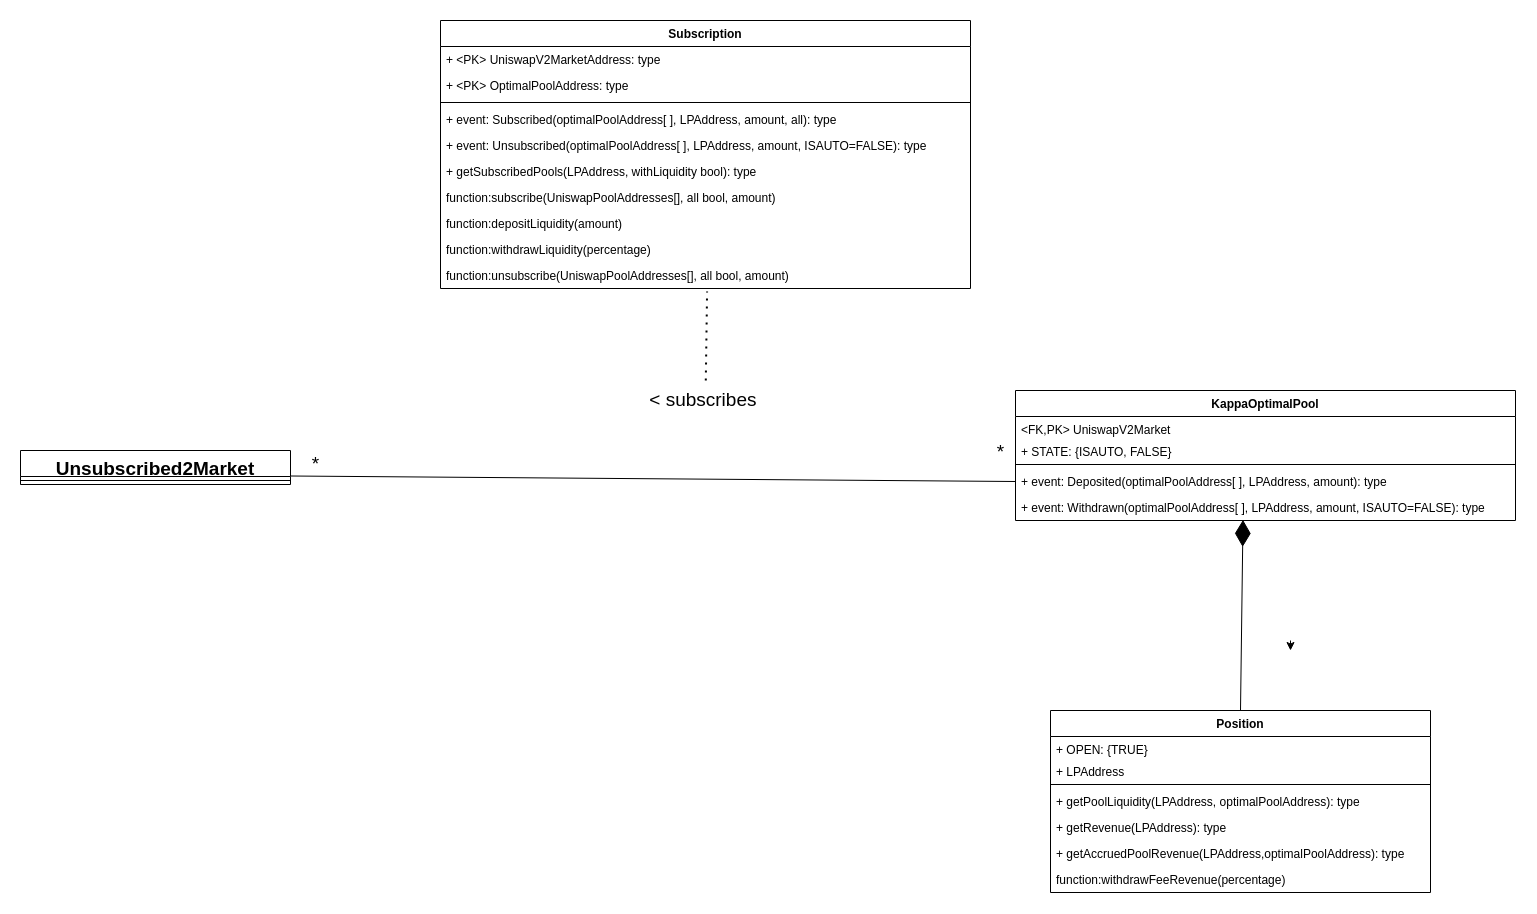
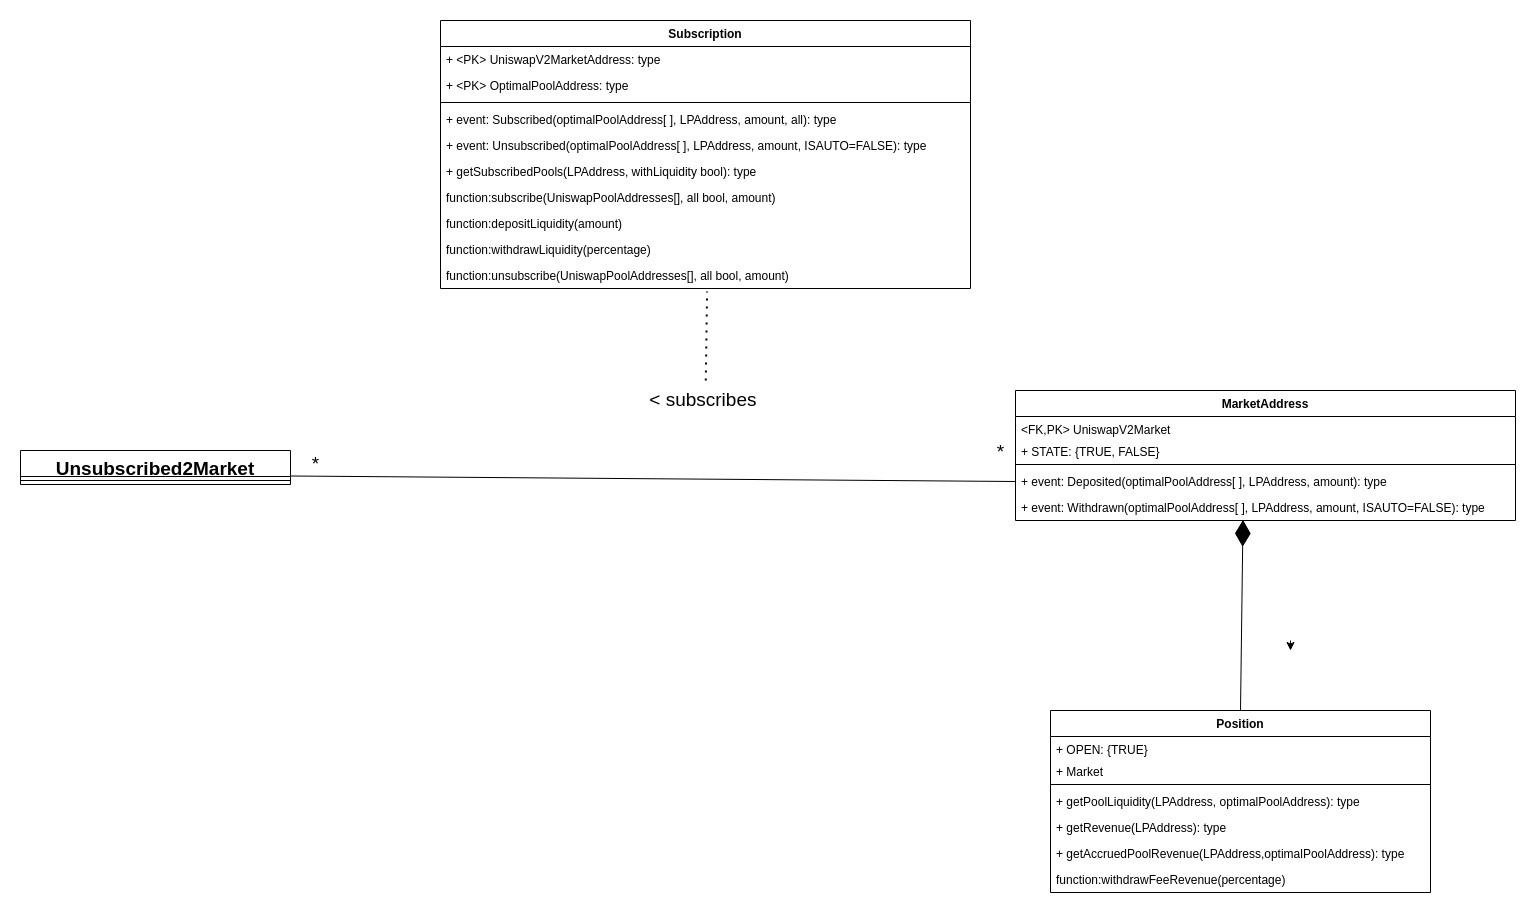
(1265, 404) -> (1265, 404)
(1094, 452) -> (1087, 452)
(1091, 772) -> (1081, 772)
